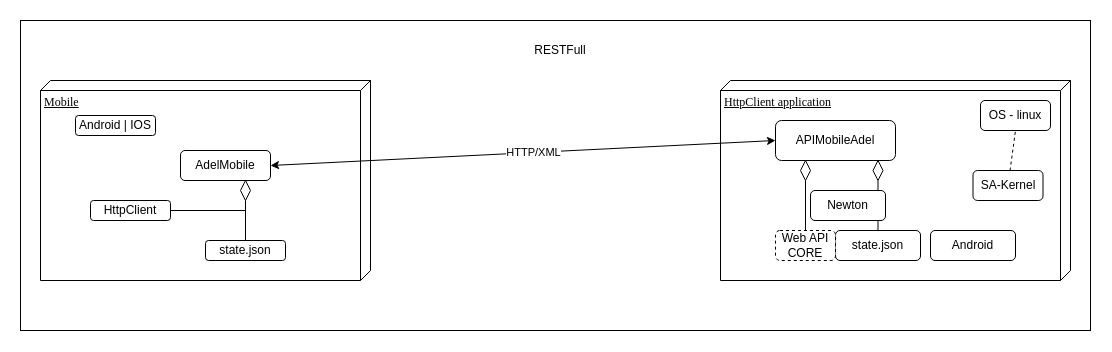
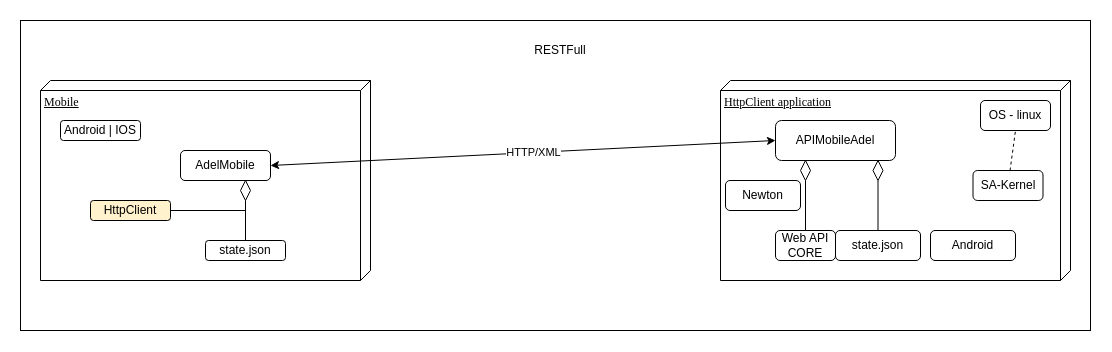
(116, 126) -> (101, 131)
(848, 206) -> (763, 196)
(131, 211) -> (131, 211)
(806, 246) -> (806, 246)
